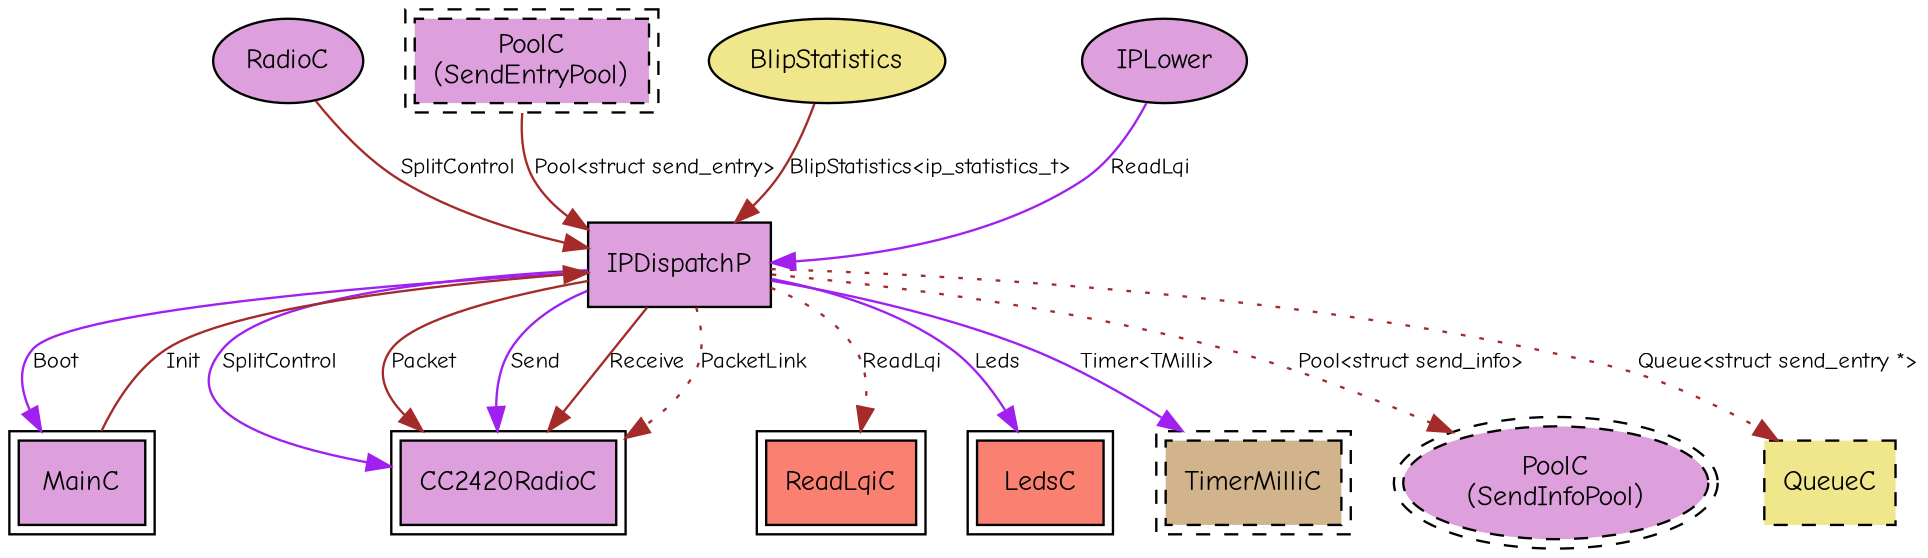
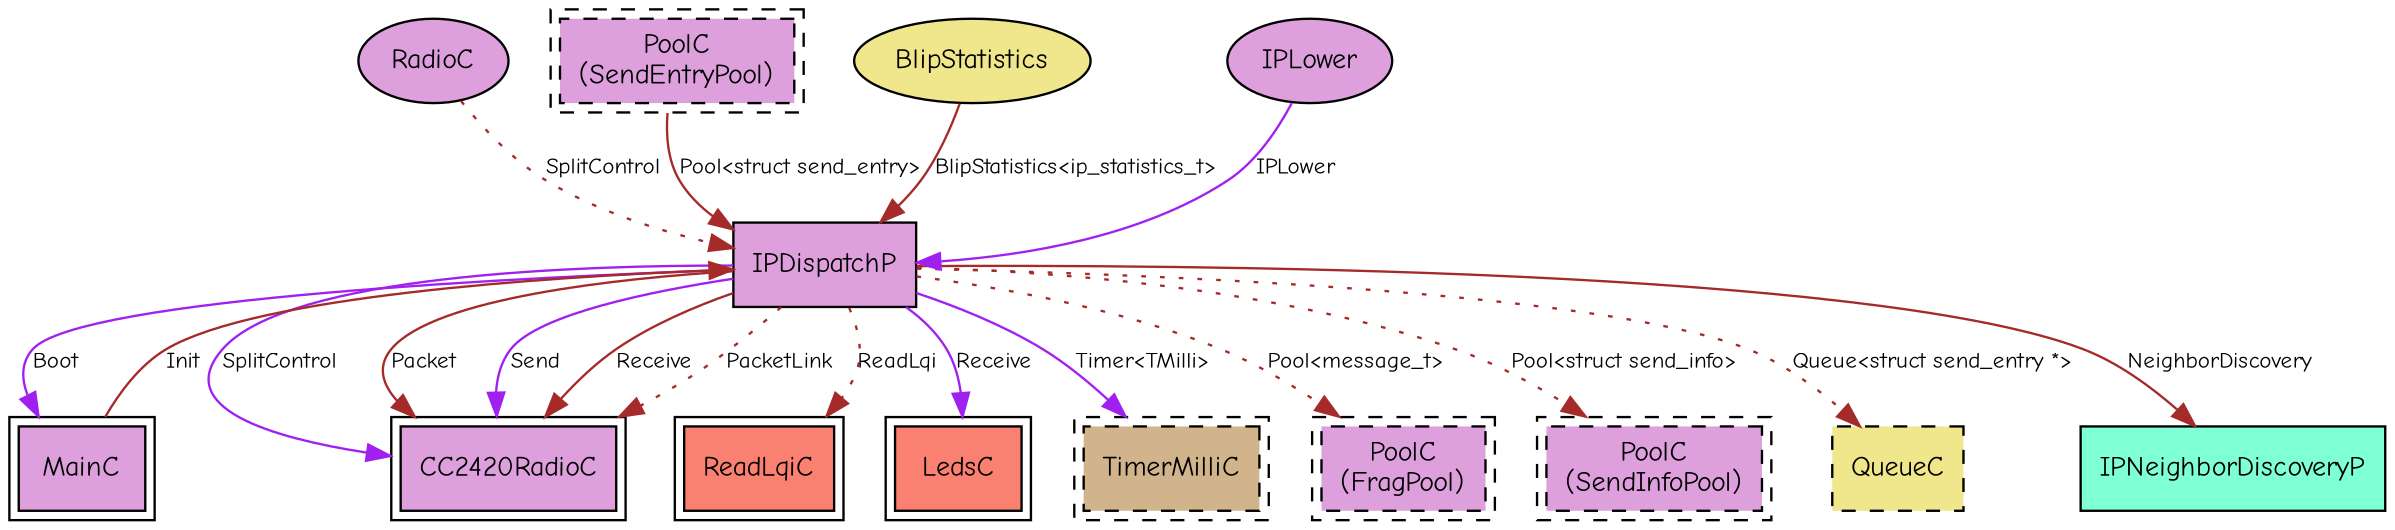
(1150, 168) -> (1296, 168)
(427, 195) -> (572, 195)
(998, 362) -> (995, 362)
none -> (1403, 469)
none -> (2233, 469)
(1556, 483) -> (1654, 469)
